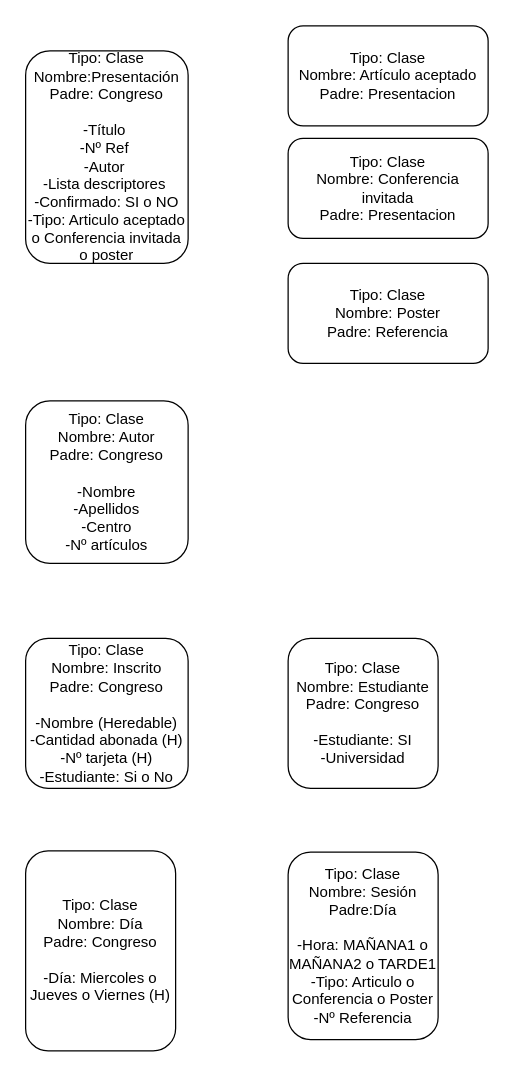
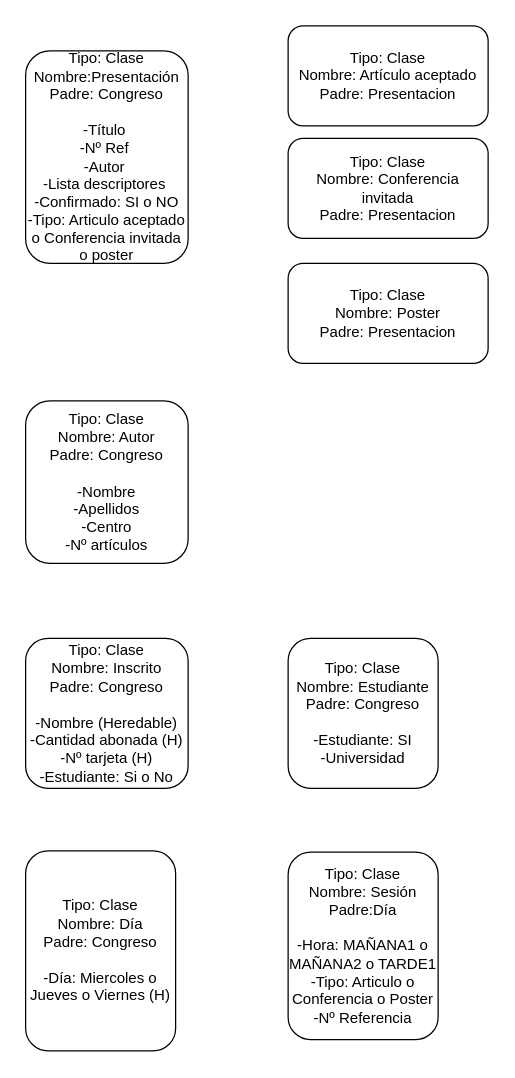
(388, 313) -> (388, 313)
